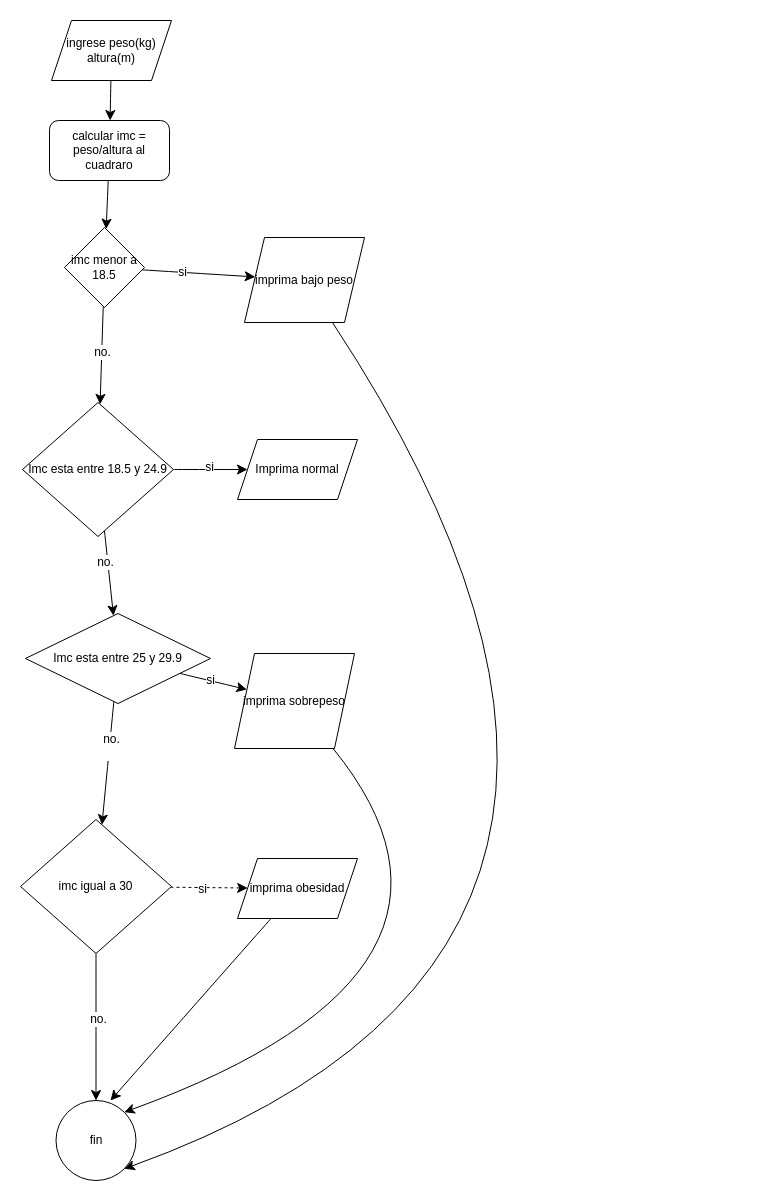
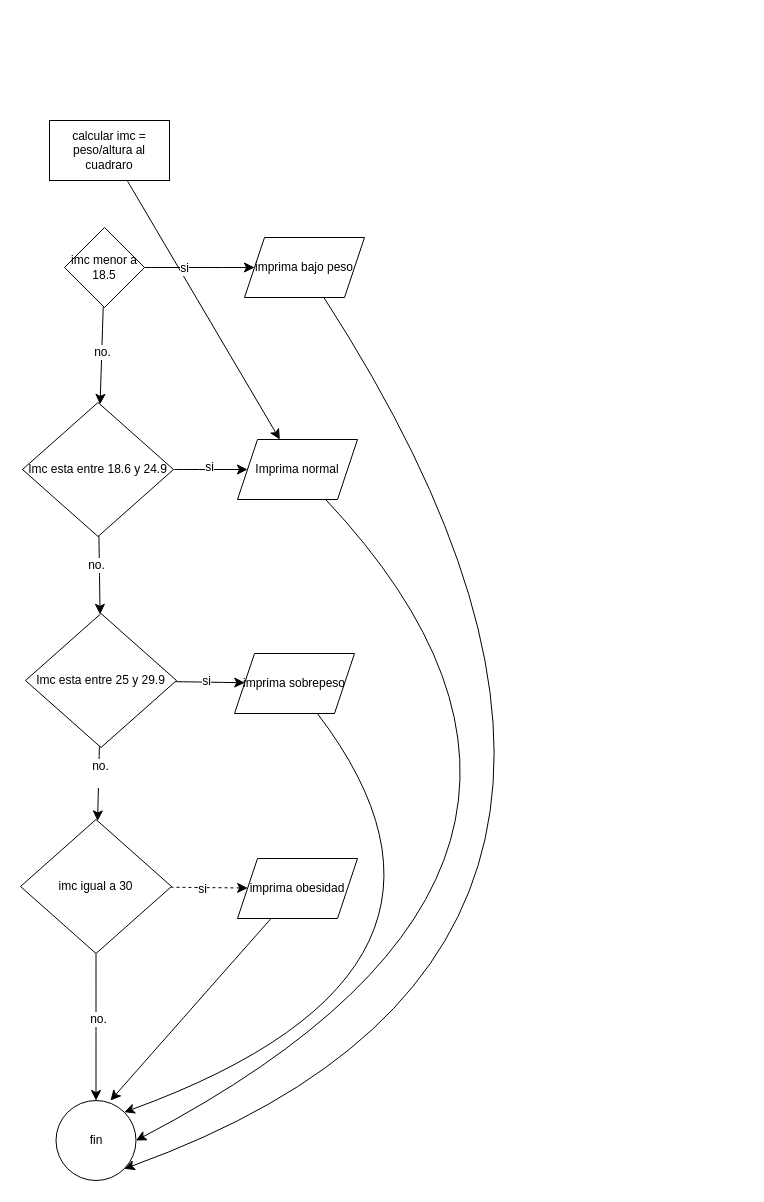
(112, 51) -> none
(111, 96) -> none
(110, 151) -> (110, 151)
(107, 200) -> (202, 307)
(305, 280) -> (305, 268)
(98, 470) -> (98, 470)
(118, 659) -> (101, 681)
(295, 701) -> (295, 684)
none -> (439, 867)
